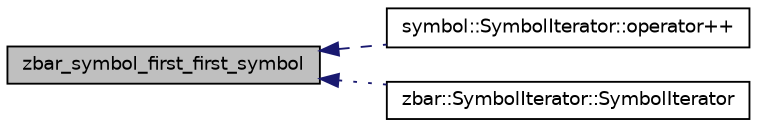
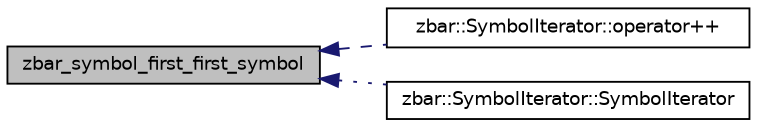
(568, 28) -> (568, 28)
